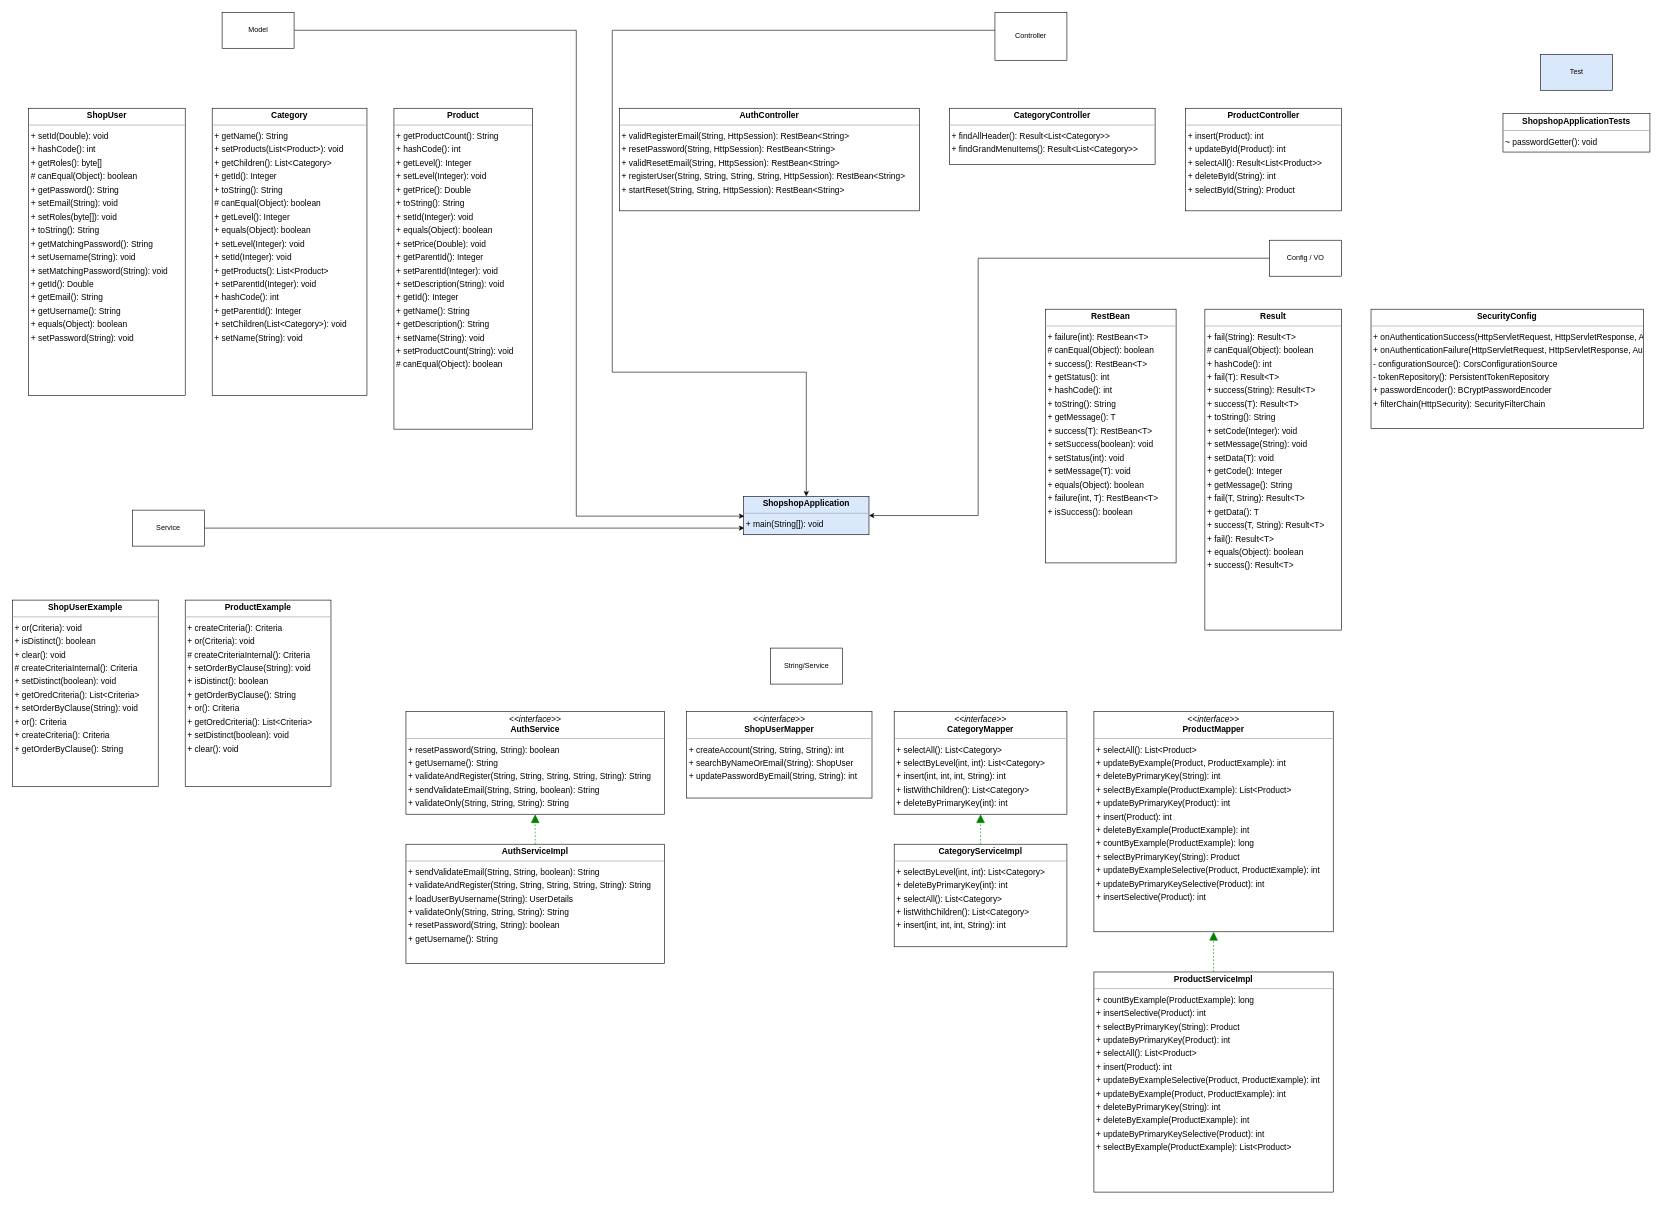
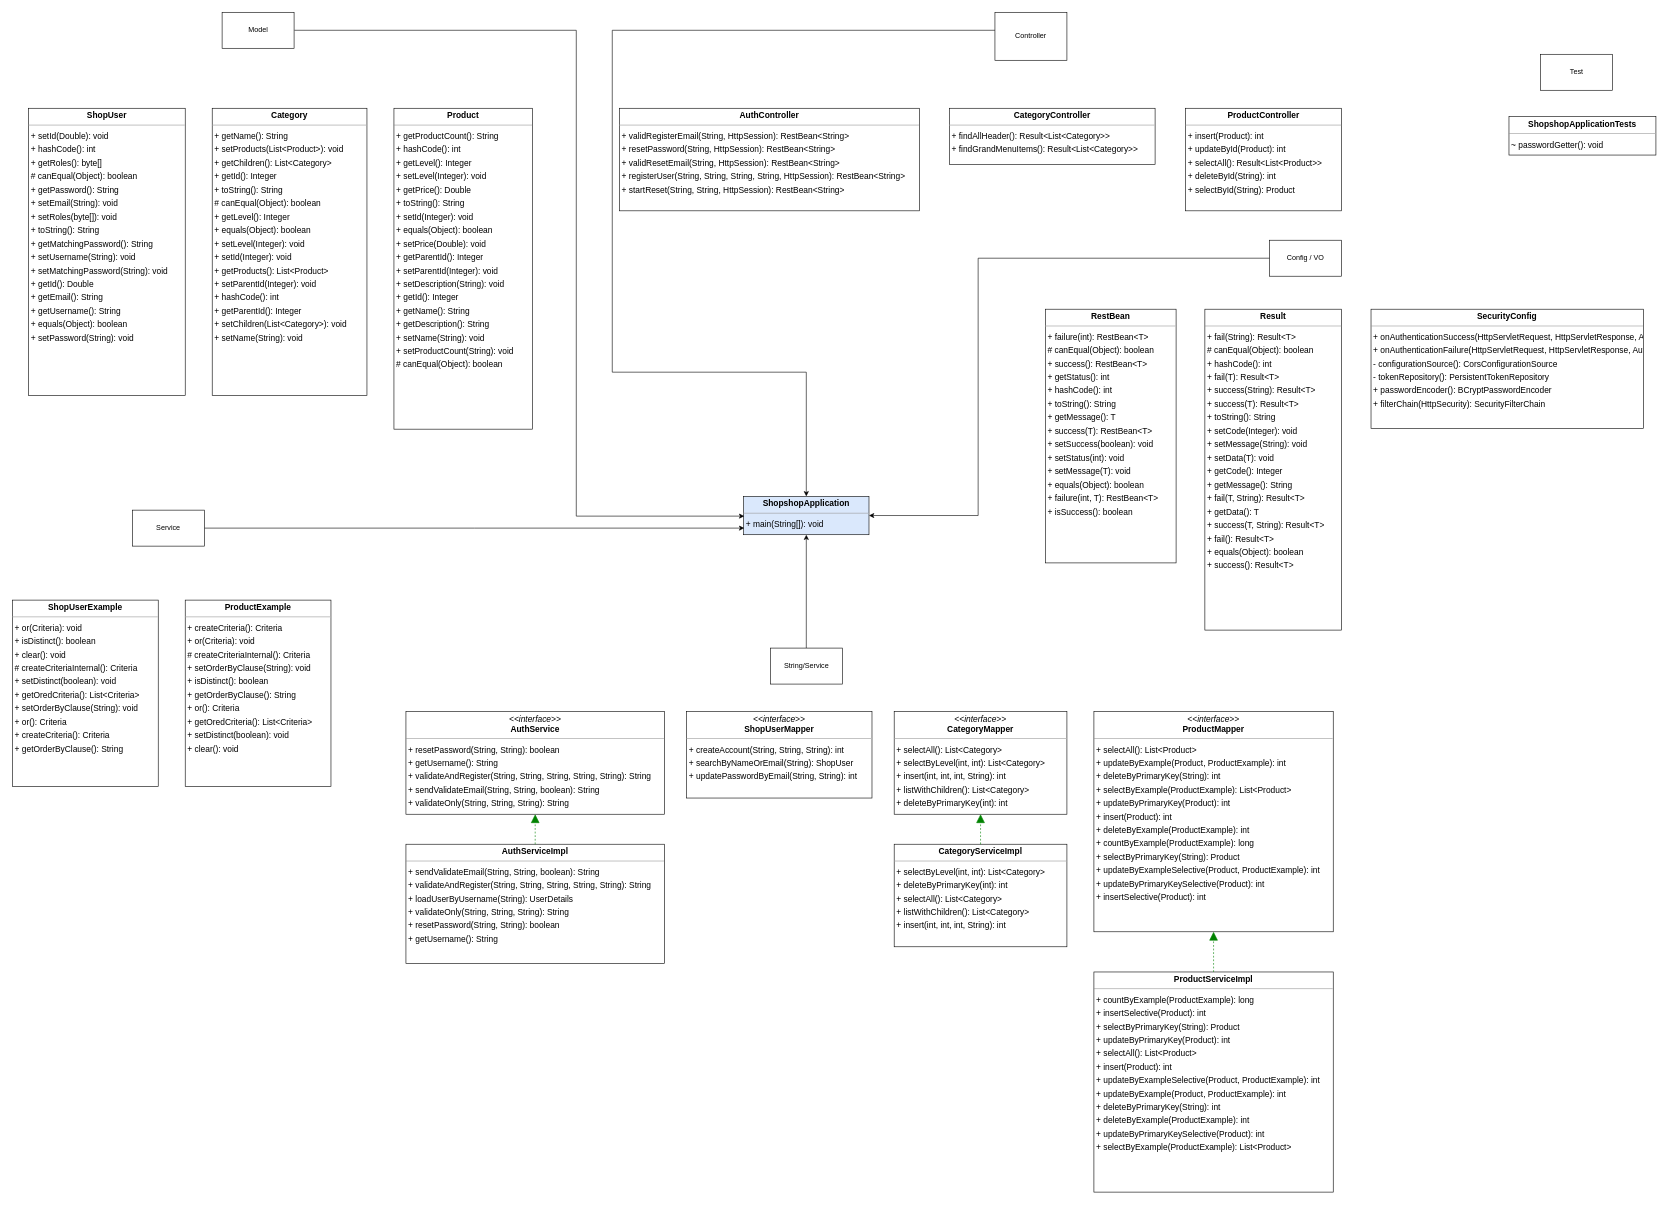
(1577, 72) -> (1577, 72)
(1577, 133) -> (1583, 136)
none -> (806, 540)
